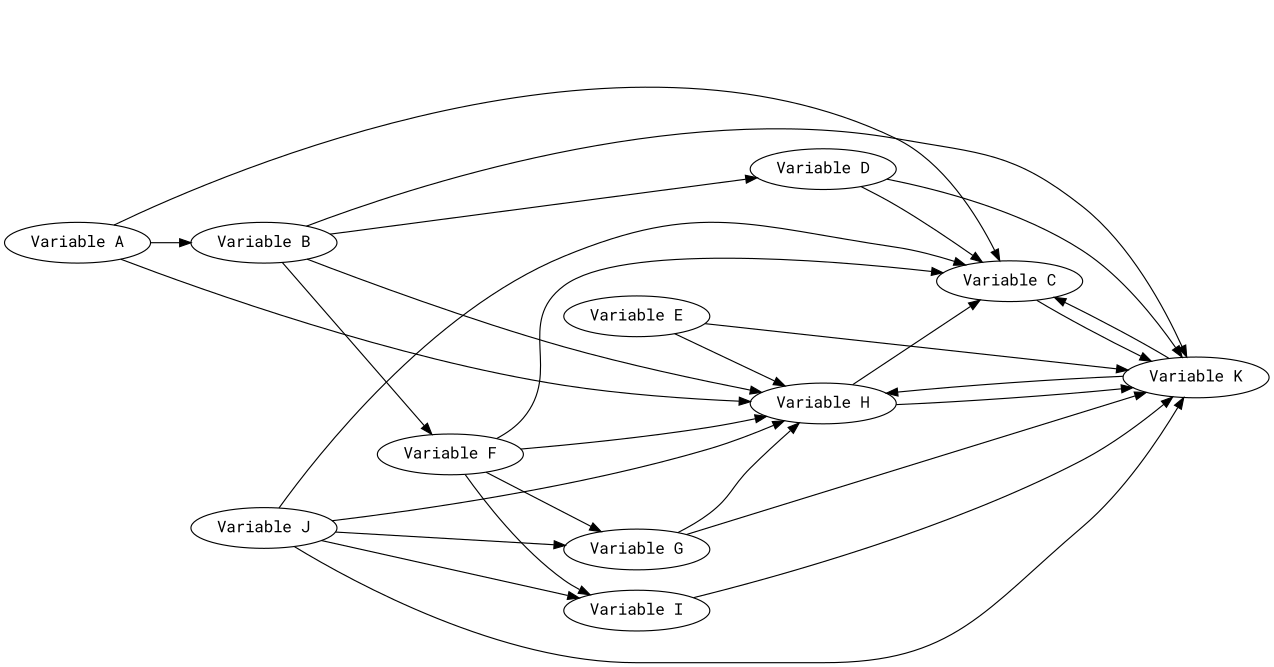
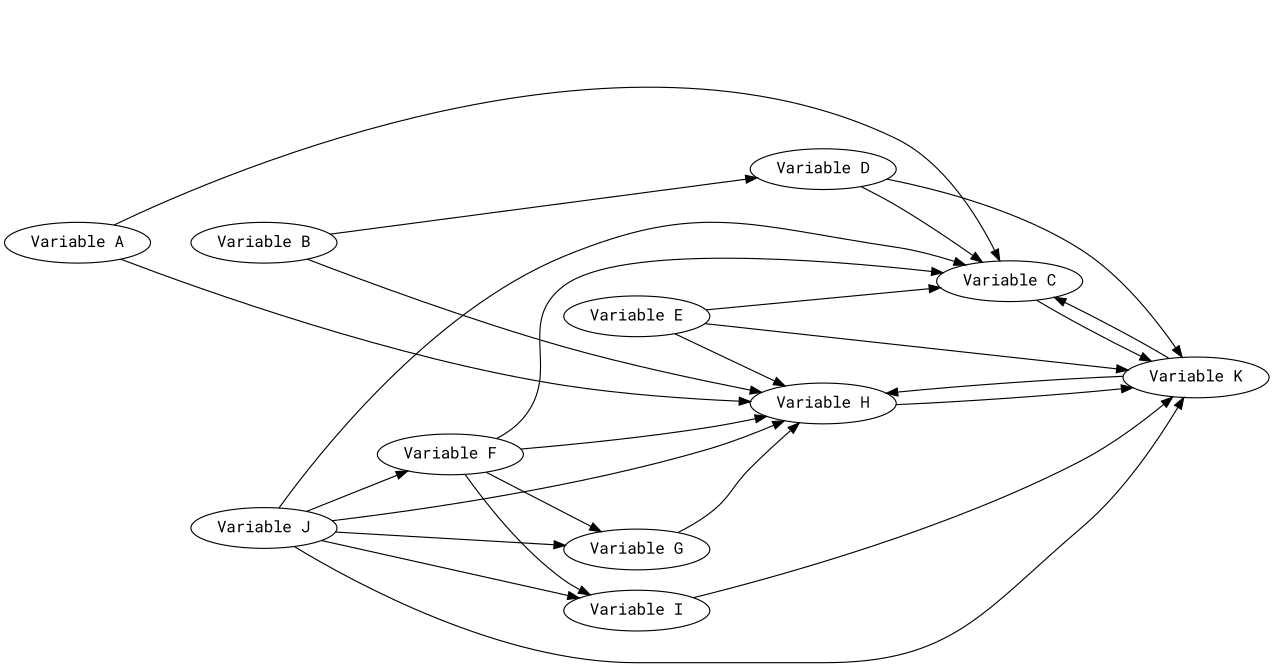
(783, 130) -> none
(165, 243) -> none
(920, 340) -> (818, 299)
(353, 344) -> (352, 493)
(911, 465) -> none
